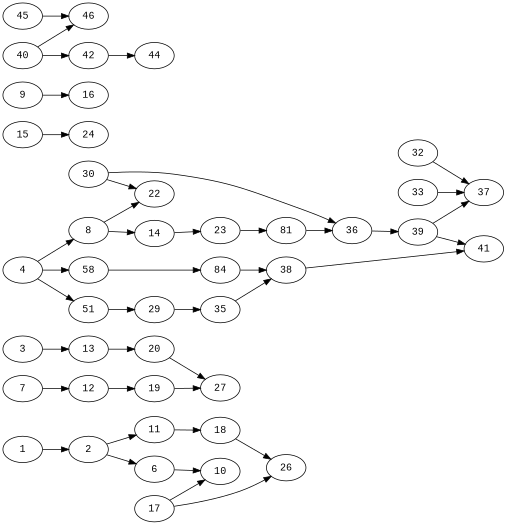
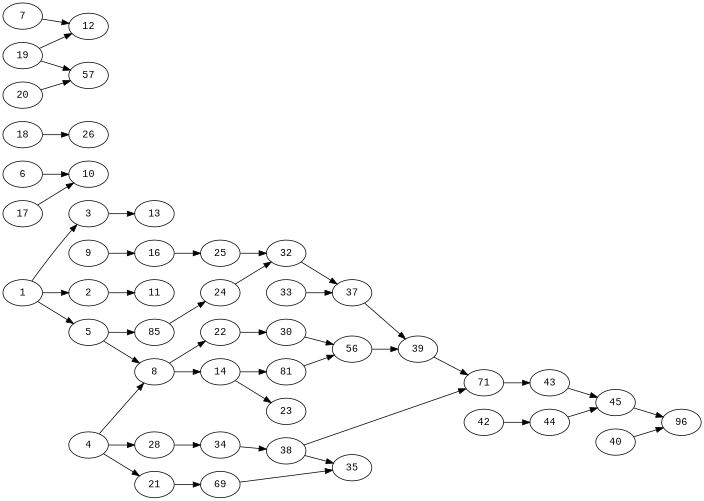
(89, 16) -> (681, 422)
(52, 56) -> none
(23, 135) -> (154, 332)
(118, 183) -> (250, 332)
(448, 214) -> (382, 319)
(250, 231) -> (250, 372)
(352, 231) -> (352, 349)
(484, 249) -> (484, 383)
none -> (220, 253)
none -> (51, 255)
(89, 270) -> (154, 445)
(220, 270) -> (220, 445)
none -> (250, 275)
(250, 292) -> (316, 458)
(89, 310) -> (154, 485)
(154, 310) -> (220, 485)
none -> (89, 332)
(118, 349) -> none
none -> (550, 383)
(220, 388) -> (89, 75)
(118, 389) -> (52, 43)
none -> (579, 414)
(184, 430) -> none
(118, 458) -> none
(221, 497) -> none
